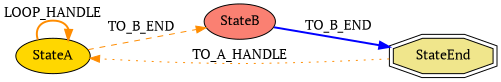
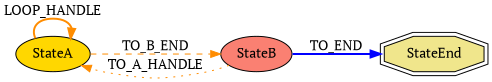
(338, 26) -> (336, 47)
(244, 64) -> (160, 78)
